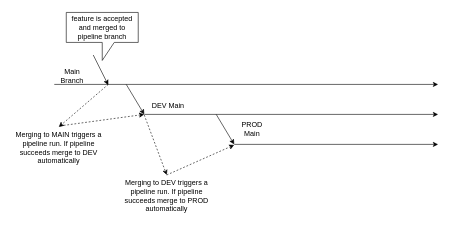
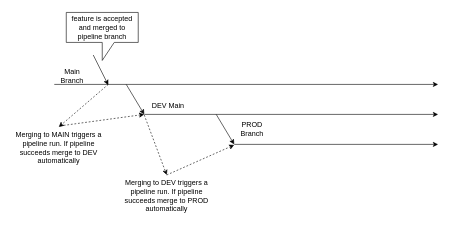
(252, 129) -> (252, 129)
